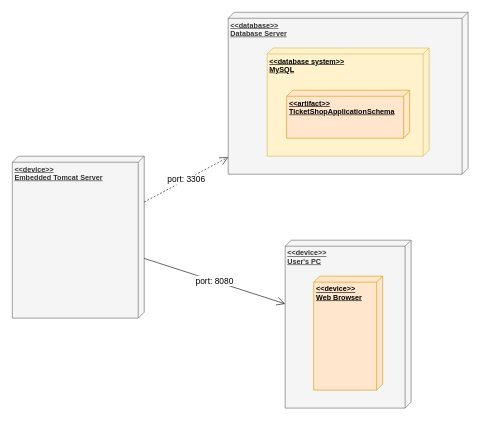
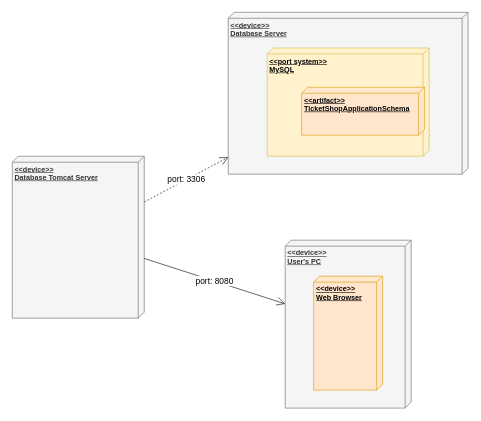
(260, 30) -> (260, 30)
(307, 66) -> (299, 66)
(348, 114) -> (363, 111)
(57, 174) -> (57, 174)
